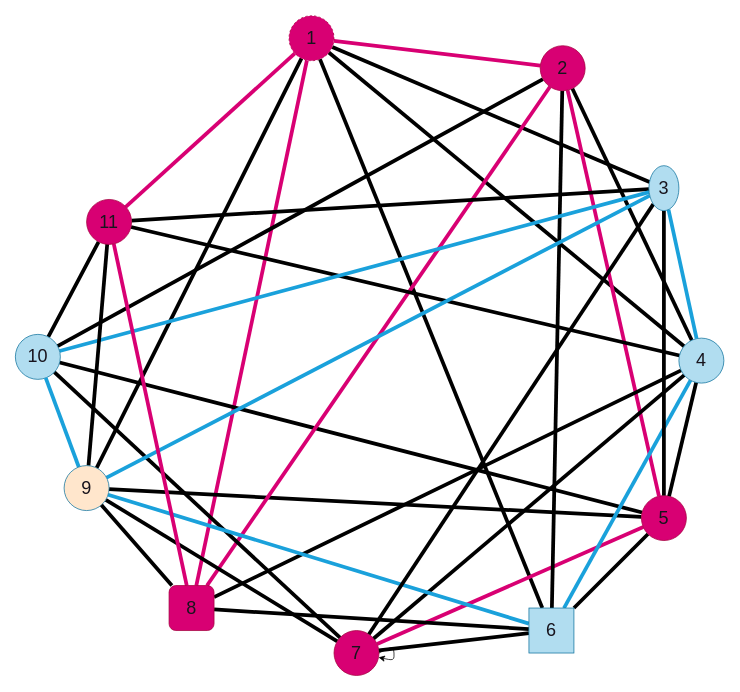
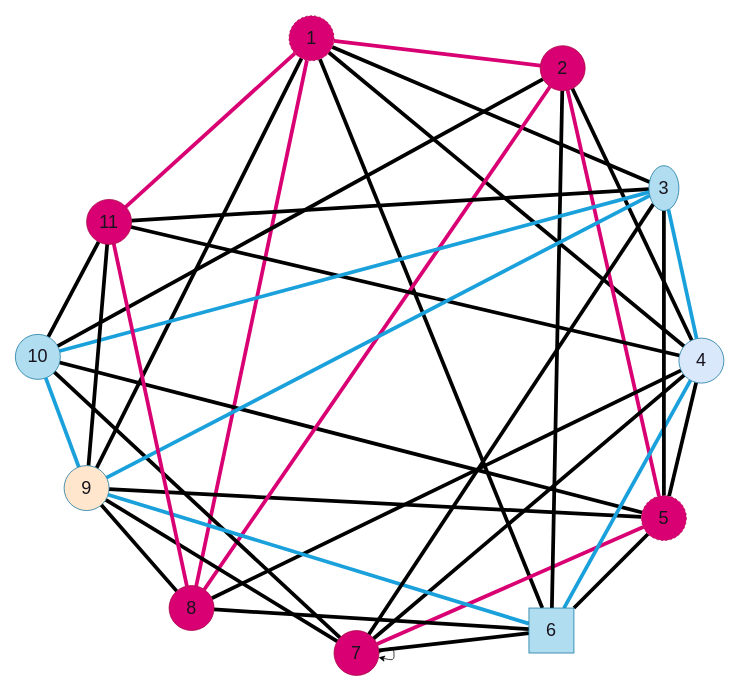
(702, 360) -> (702, 360)
(664, 518) -> (664, 518)
(192, 608) -> (192, 608)
